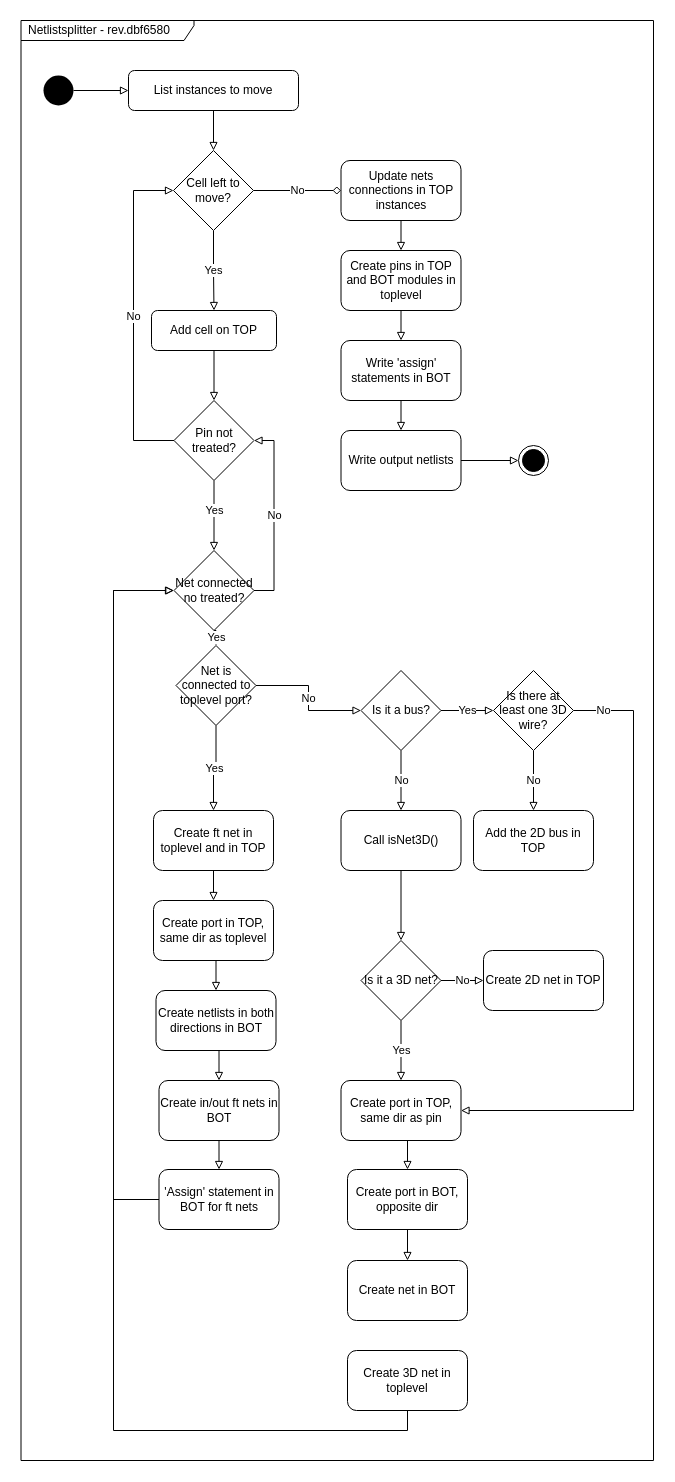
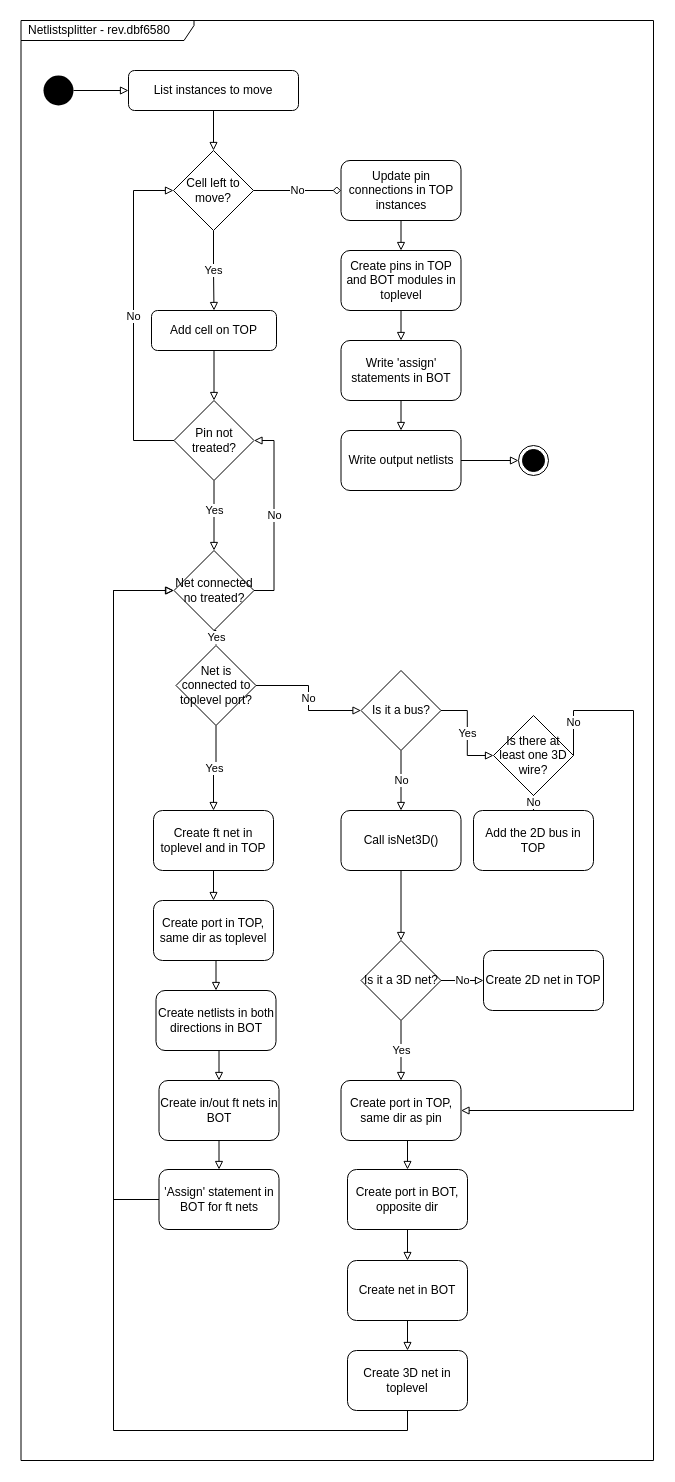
(402, 191) -> (402, 191)
(534, 711) -> (534, 756)
none -> (408, 1331)
